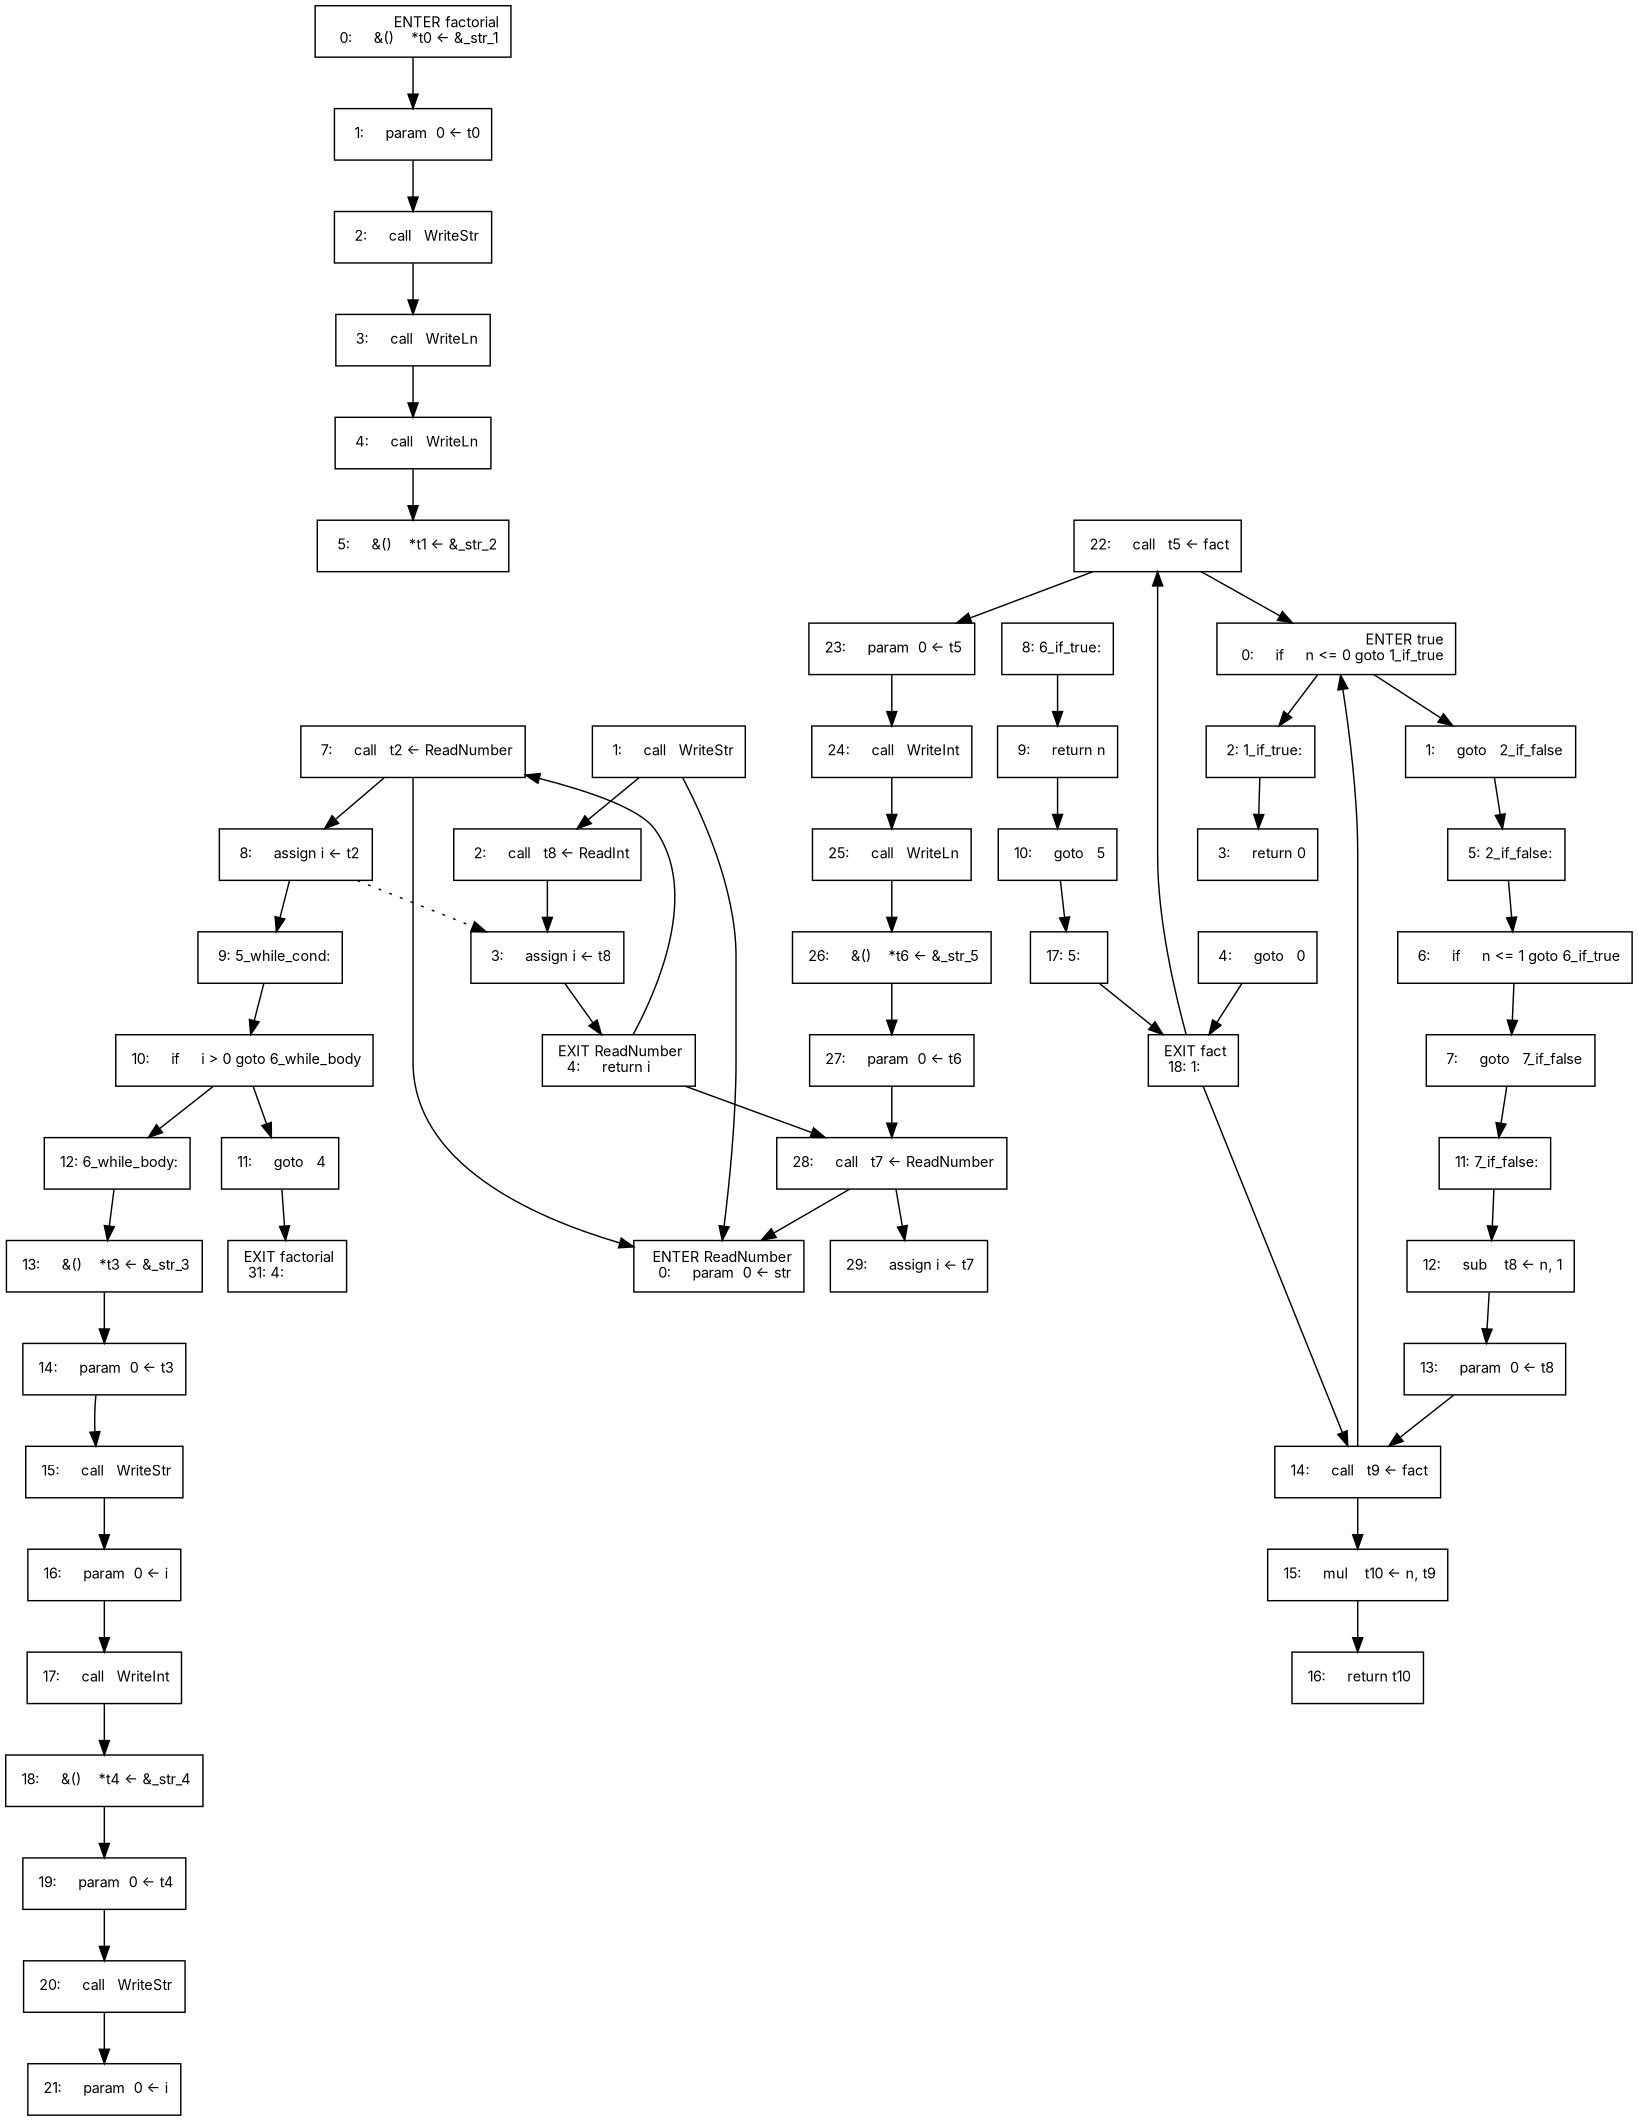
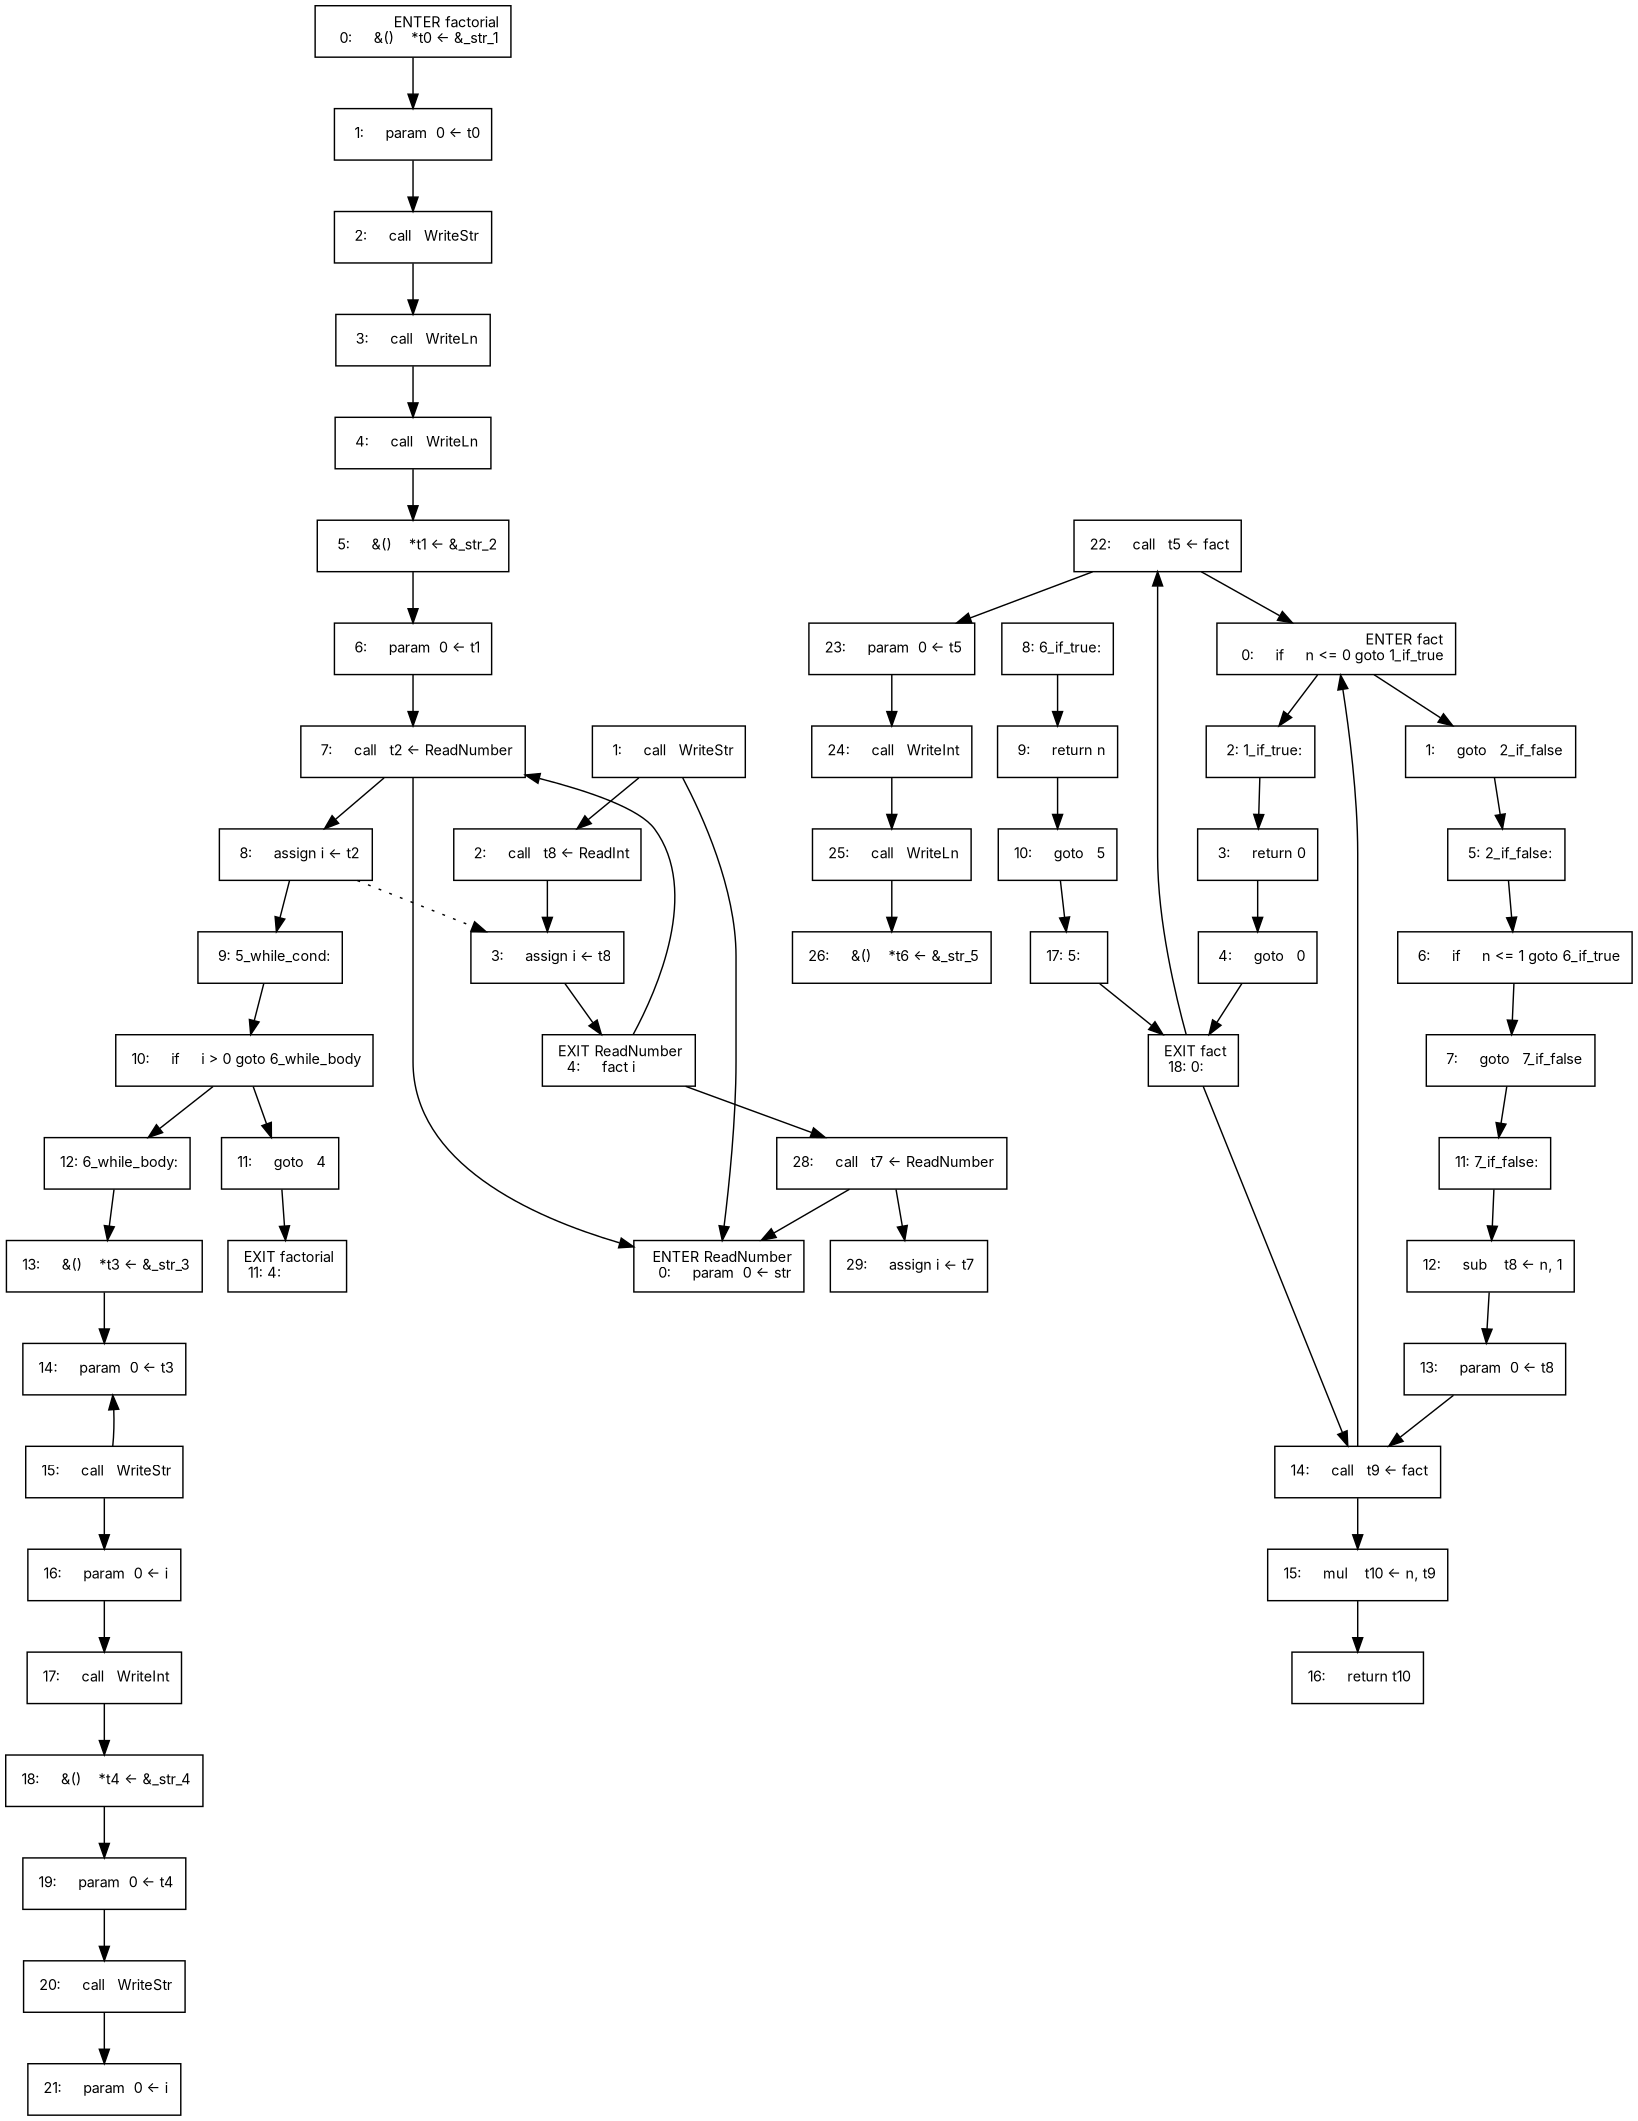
none -> (413, 649)
(1336, 649) -> (1336, 649)
none -> (1258, 899)
(619, 1060) -> (619, 1060)
(892, 1060) -> none
(1193, 1060) -> (1193, 1060)
(287, 1266) -> (287, 1266)
(95, 1414) -> (114, 1428)
